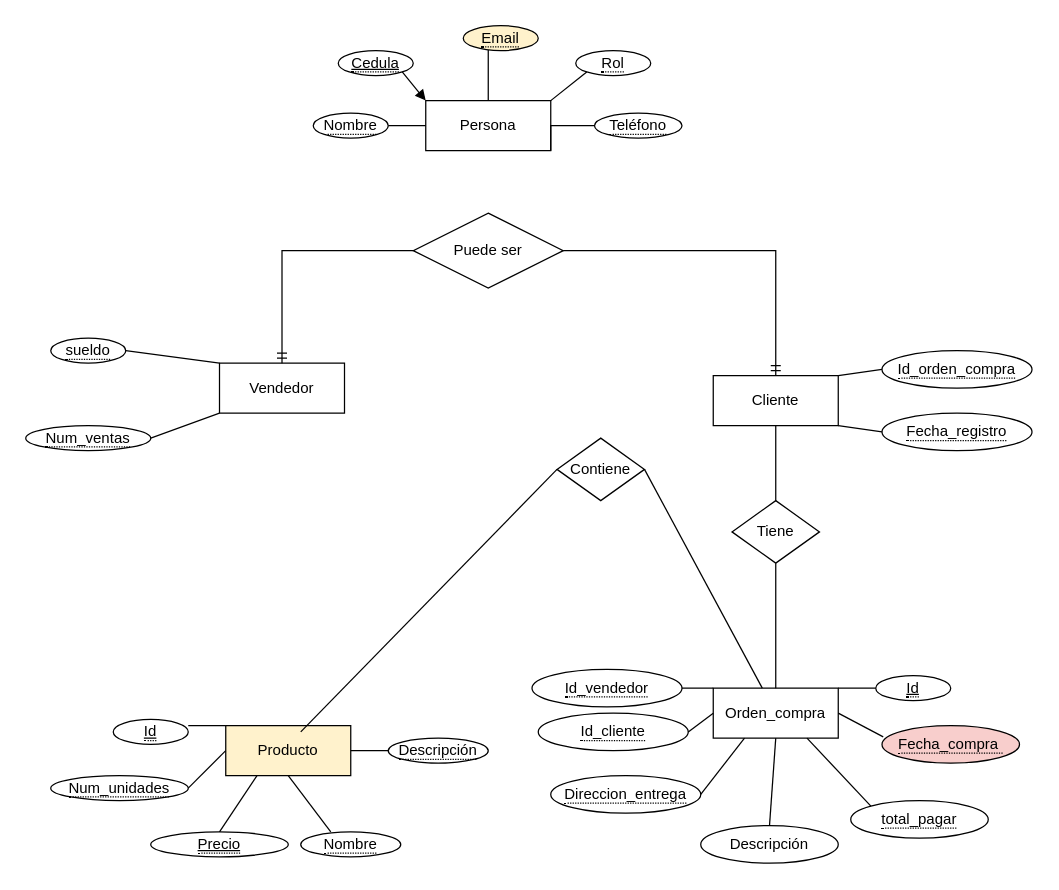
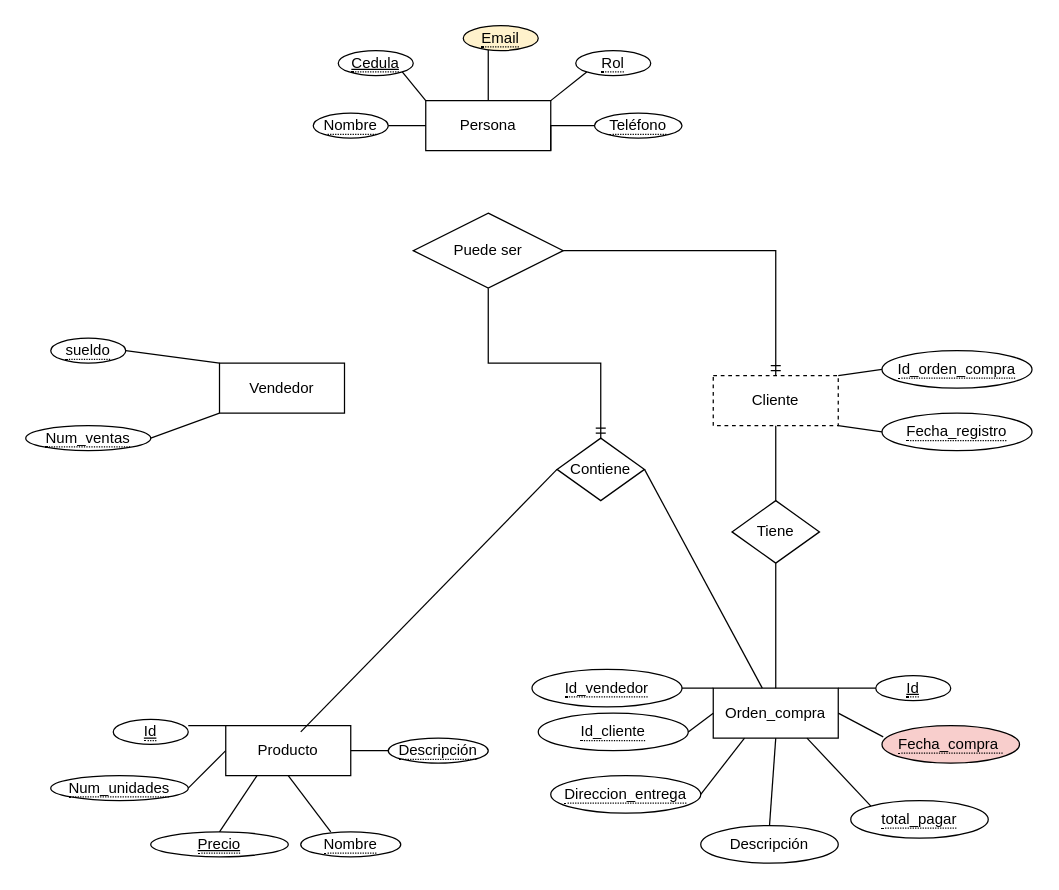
(419, 92) -> (421, 94)
(292, 251) -> (544, 363)
(776, 401) -> (776, 401)
(288, 751) -> (288, 751)
